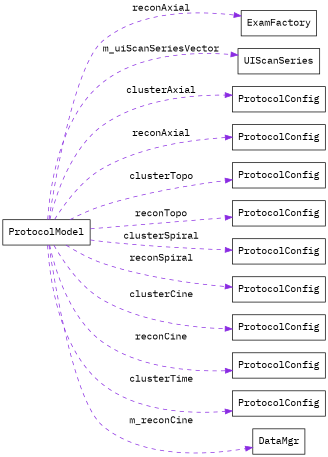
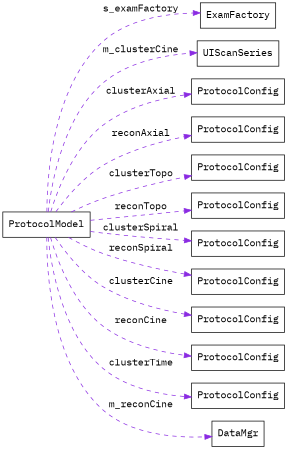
(161, 8) -> (141, 9)
(161, 49) -> (141, 50)
